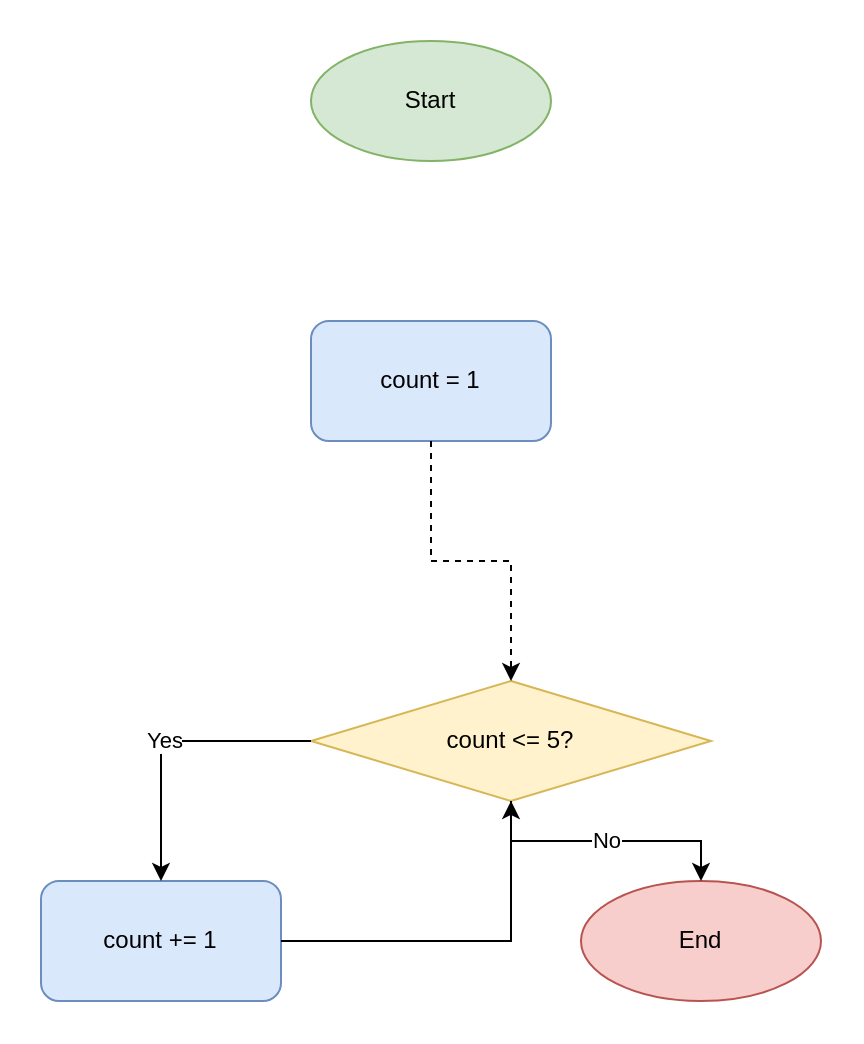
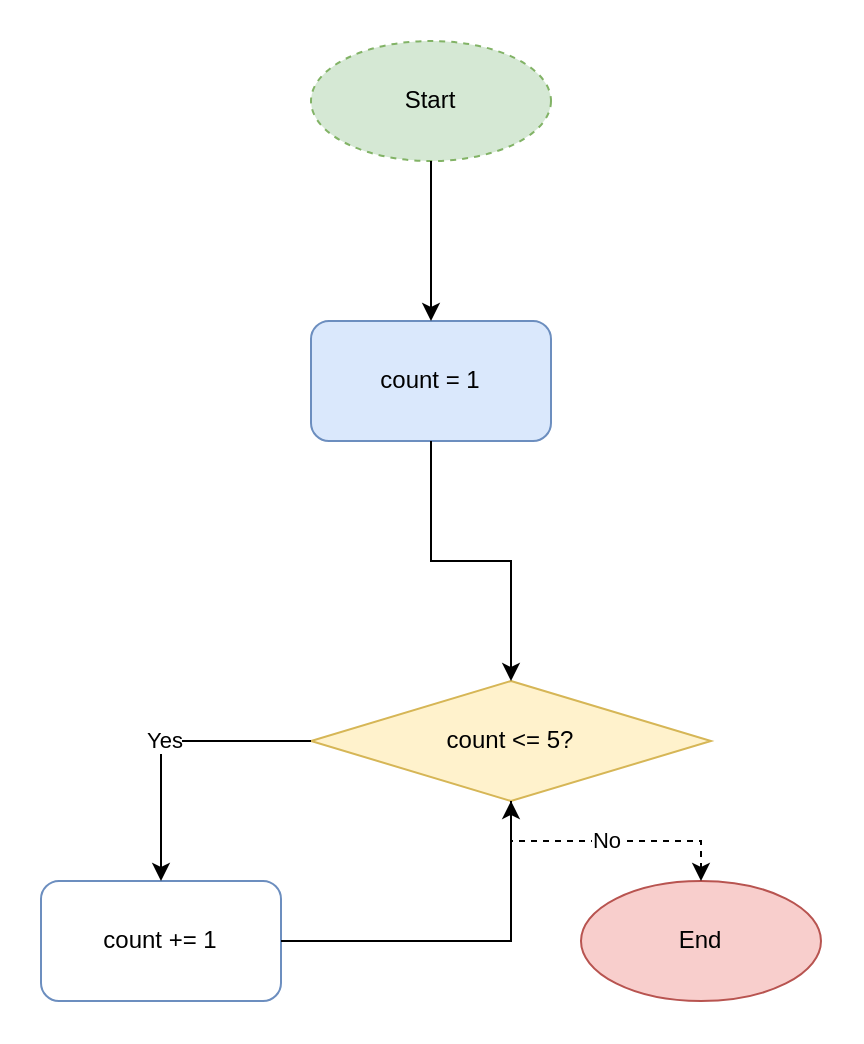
(431, 101) -> (431, 101)
none -> (431, 234)
(463, 561) -> (463, 561)
(672, 841) -> (672, 841)
(161, 941) -> (161, 941)
